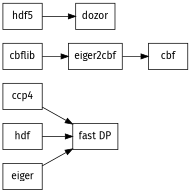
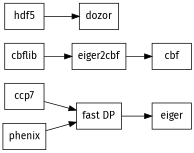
(23, 96) -> (24, 96)
(23, 136) -> (24, 136)
(54, 159) -> (133, 116)
